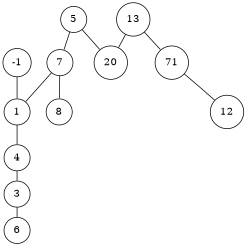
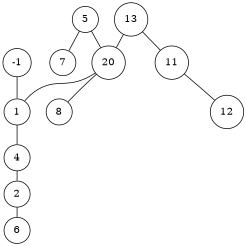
(172, 63) -> (172, 63)
(39, 87) -> (59, 84)
(60, 87) -> (82, 88)
(17, 194) -> (17, 194)
